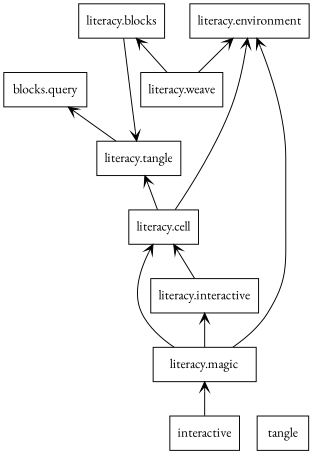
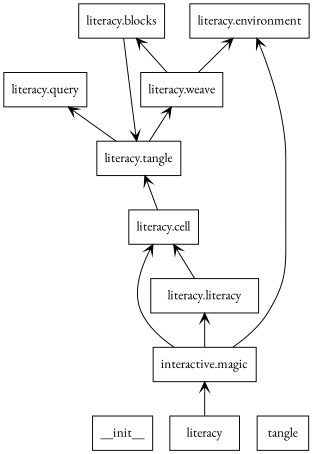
(45, 90) -> (45, 90)
none -> (158, 128)
(220, 133) -> none
(205, 296) -> (205, 296)
(205, 364) -> (205, 364)
none -> (123, 433)
(205, 433) -> (205, 433)
